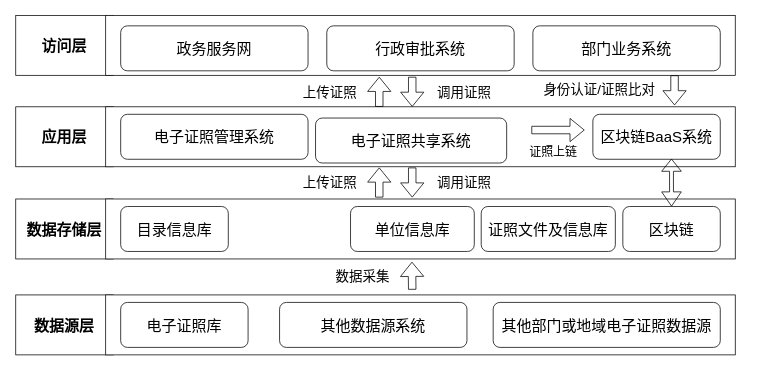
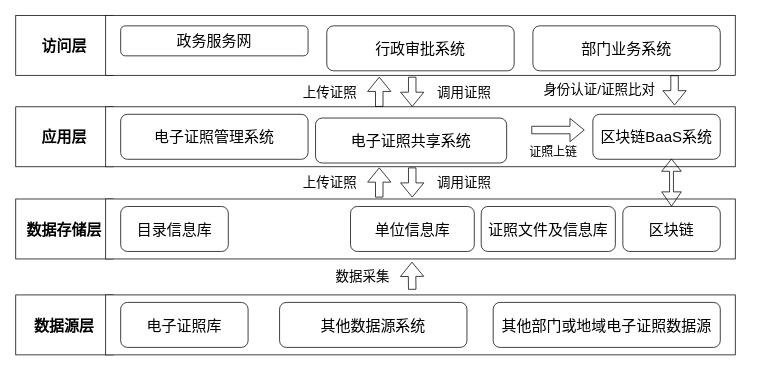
(214, 48) -> (214, 41)
